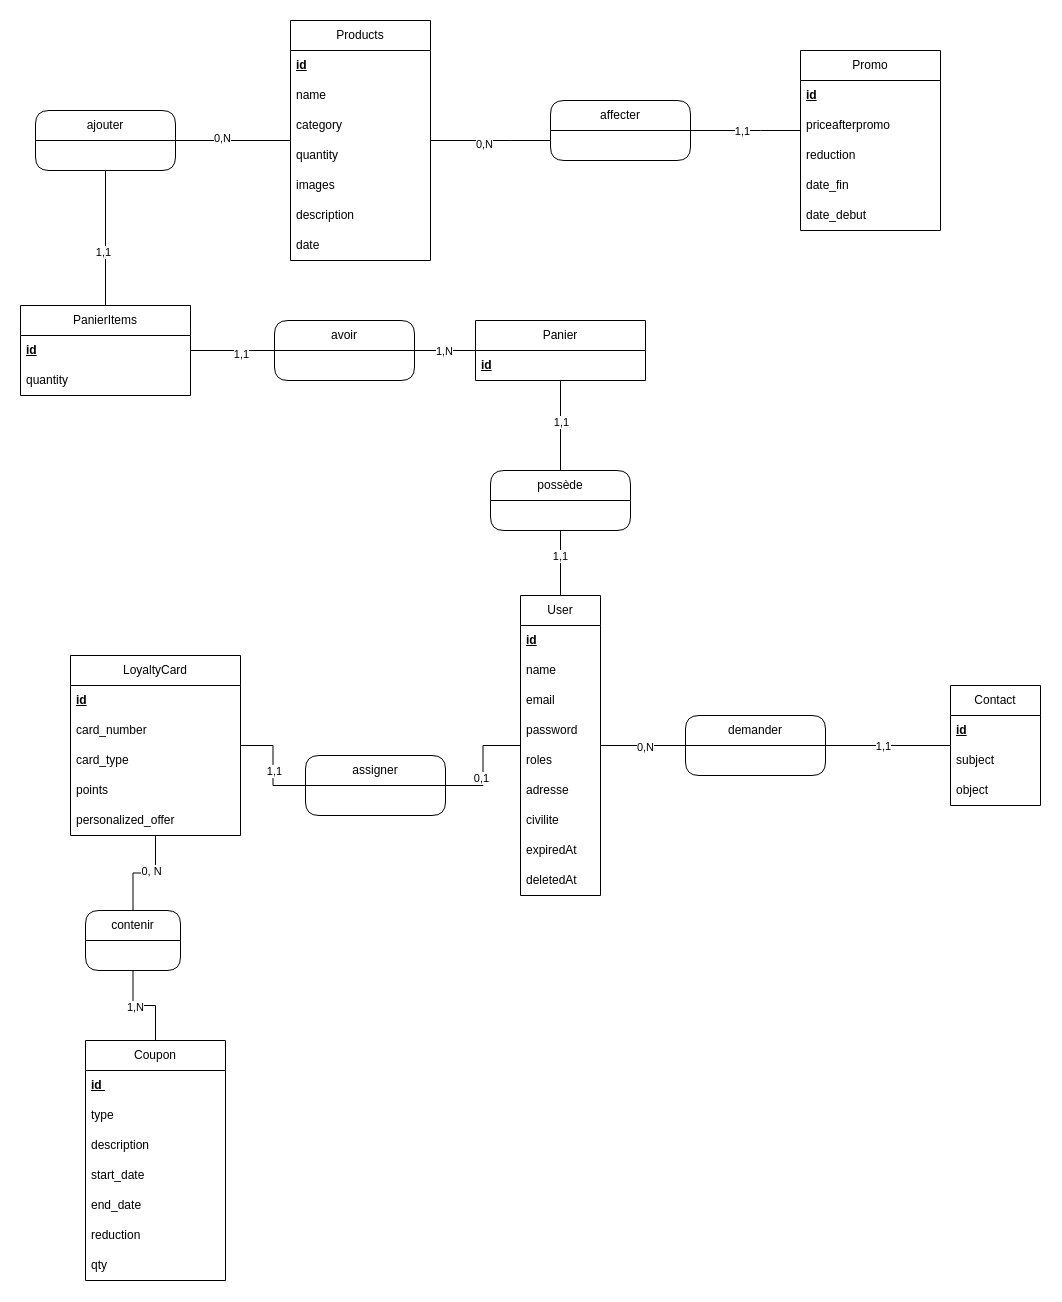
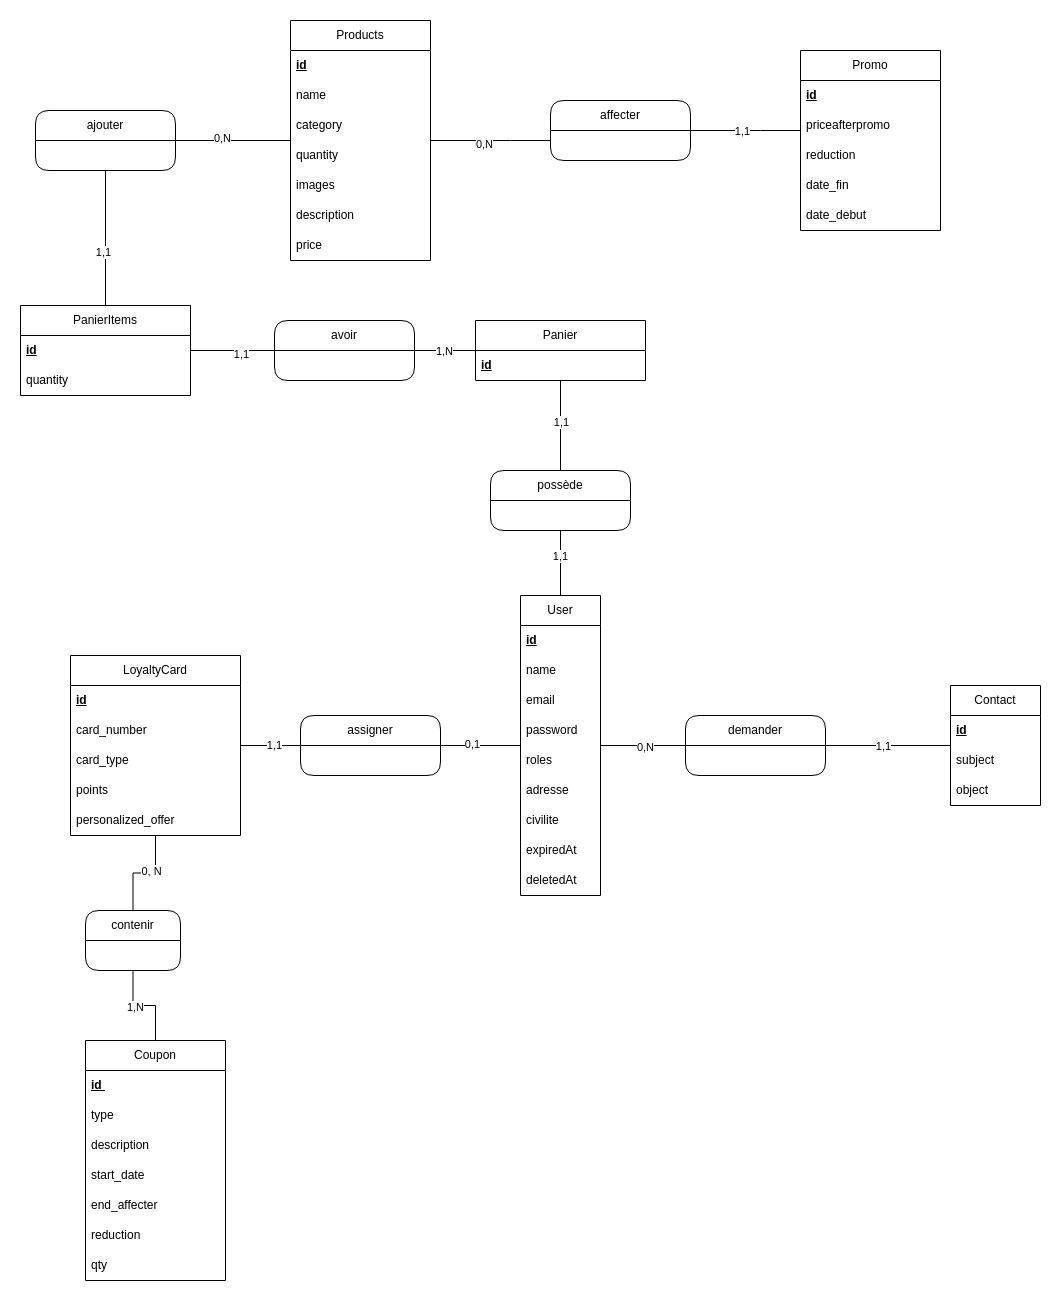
(310, 246) -> (312, 246)
(376, 786) -> (371, 746)
(118, 1206) -> (132, 1206)
